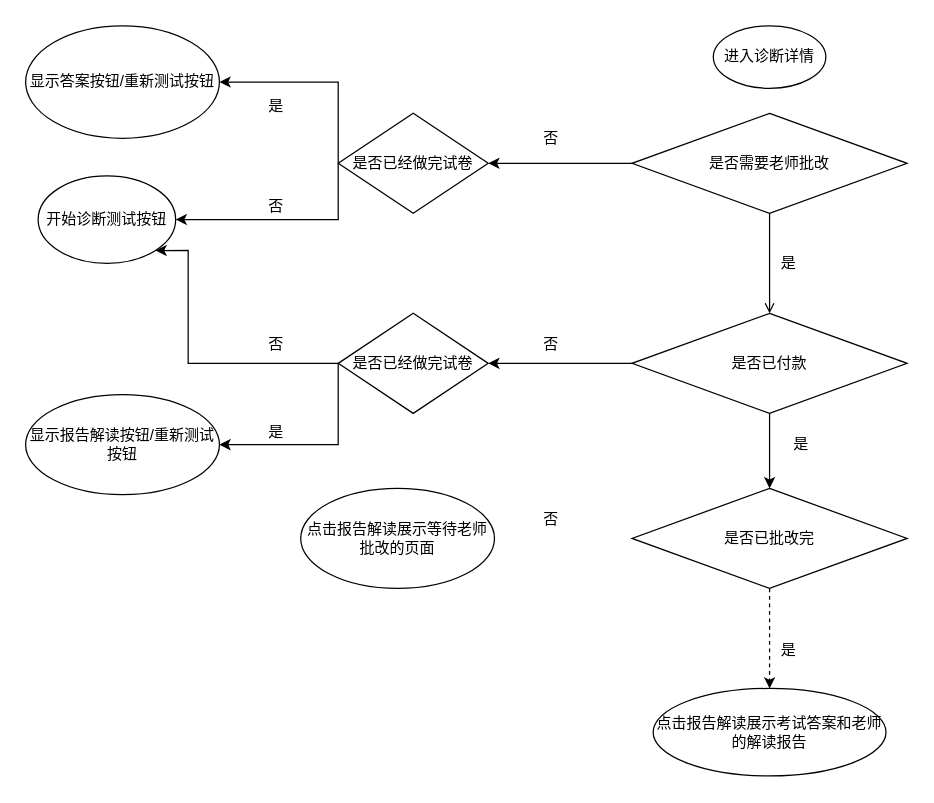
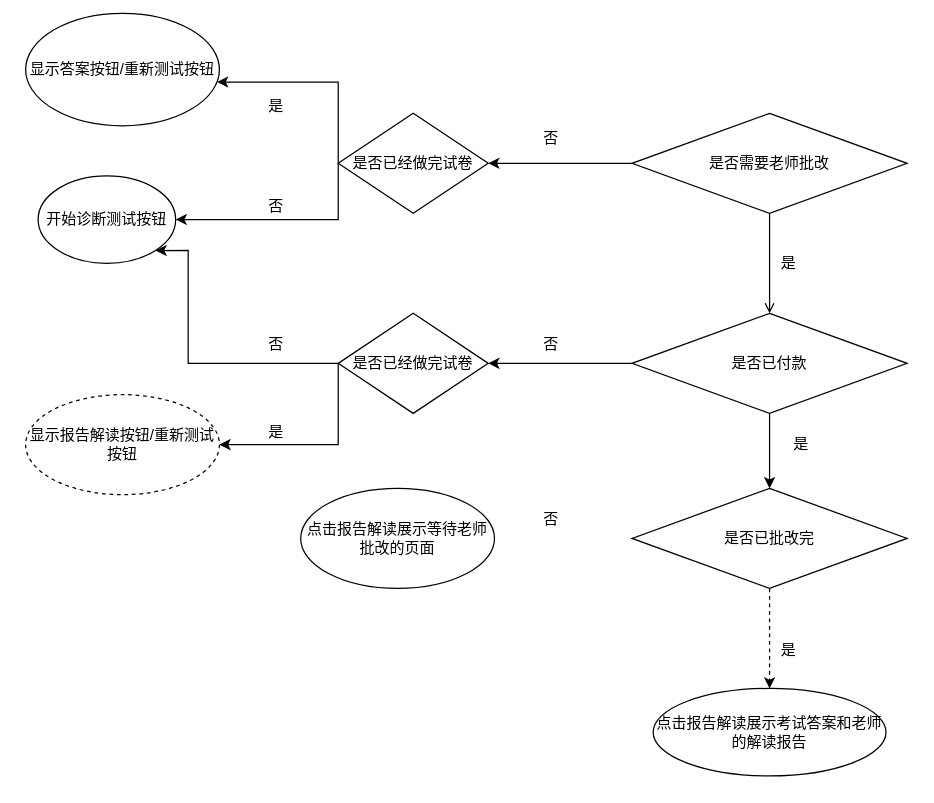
(769, 57) -> none
(123, 82) -> (123, 69)
(123, 444) -> (123, 444)
